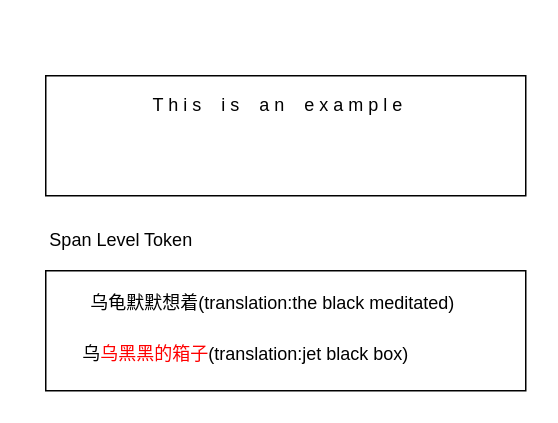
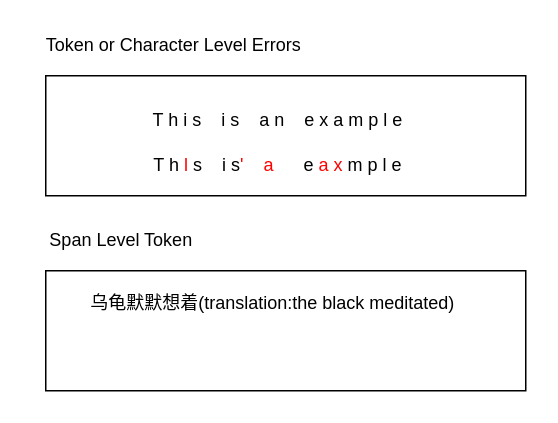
none -> (173, 46)
(278, 106) -> (278, 121)
none -> (278, 166)
(245, 355) -> none
